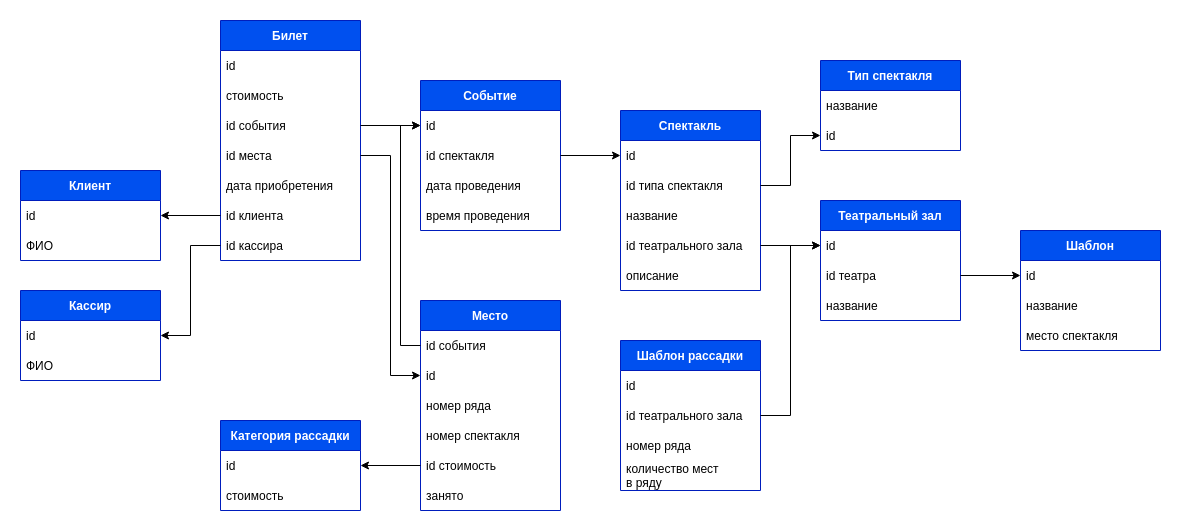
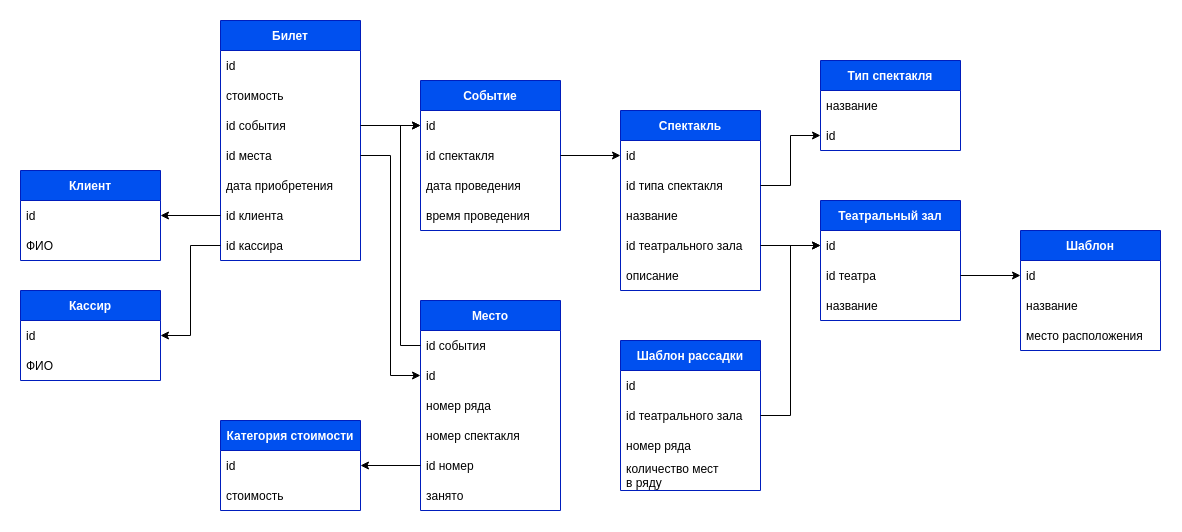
(1075, 336) -> (1085, 336)
(290, 436) -> (290, 436)
(463, 466) -> (450, 466)
